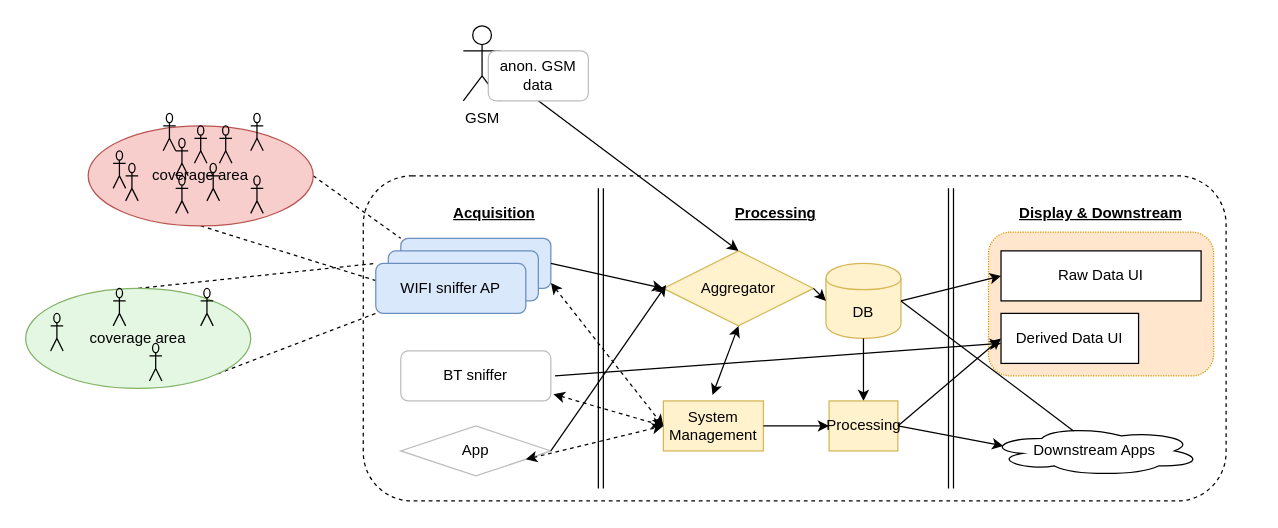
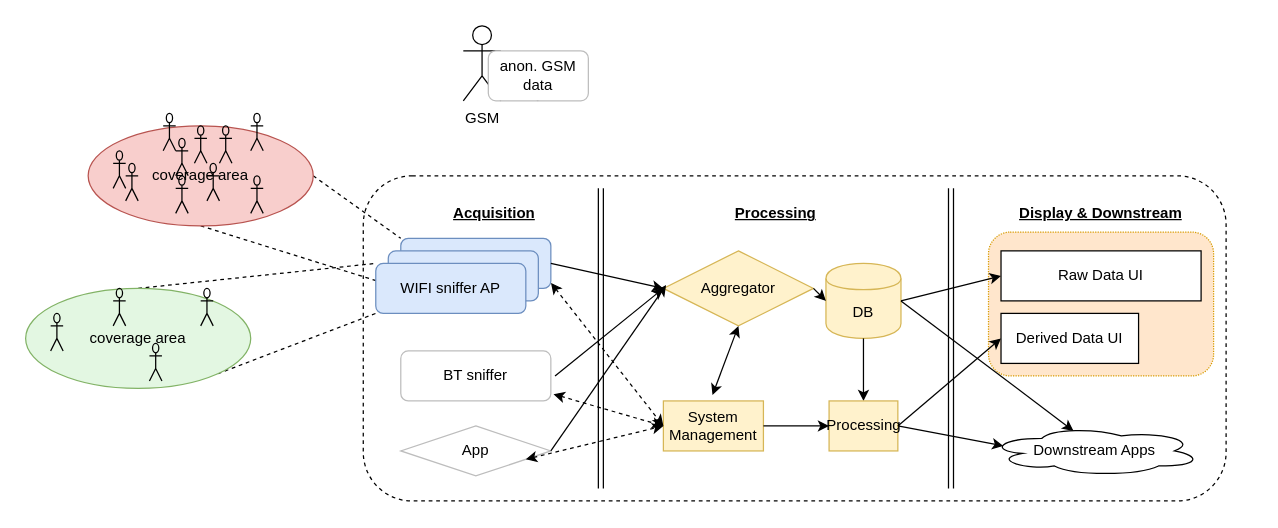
(635, 173) -> (538, 101)
(755, 361) -> (630, 315)
(1068, 427) -> (1065, 425)
